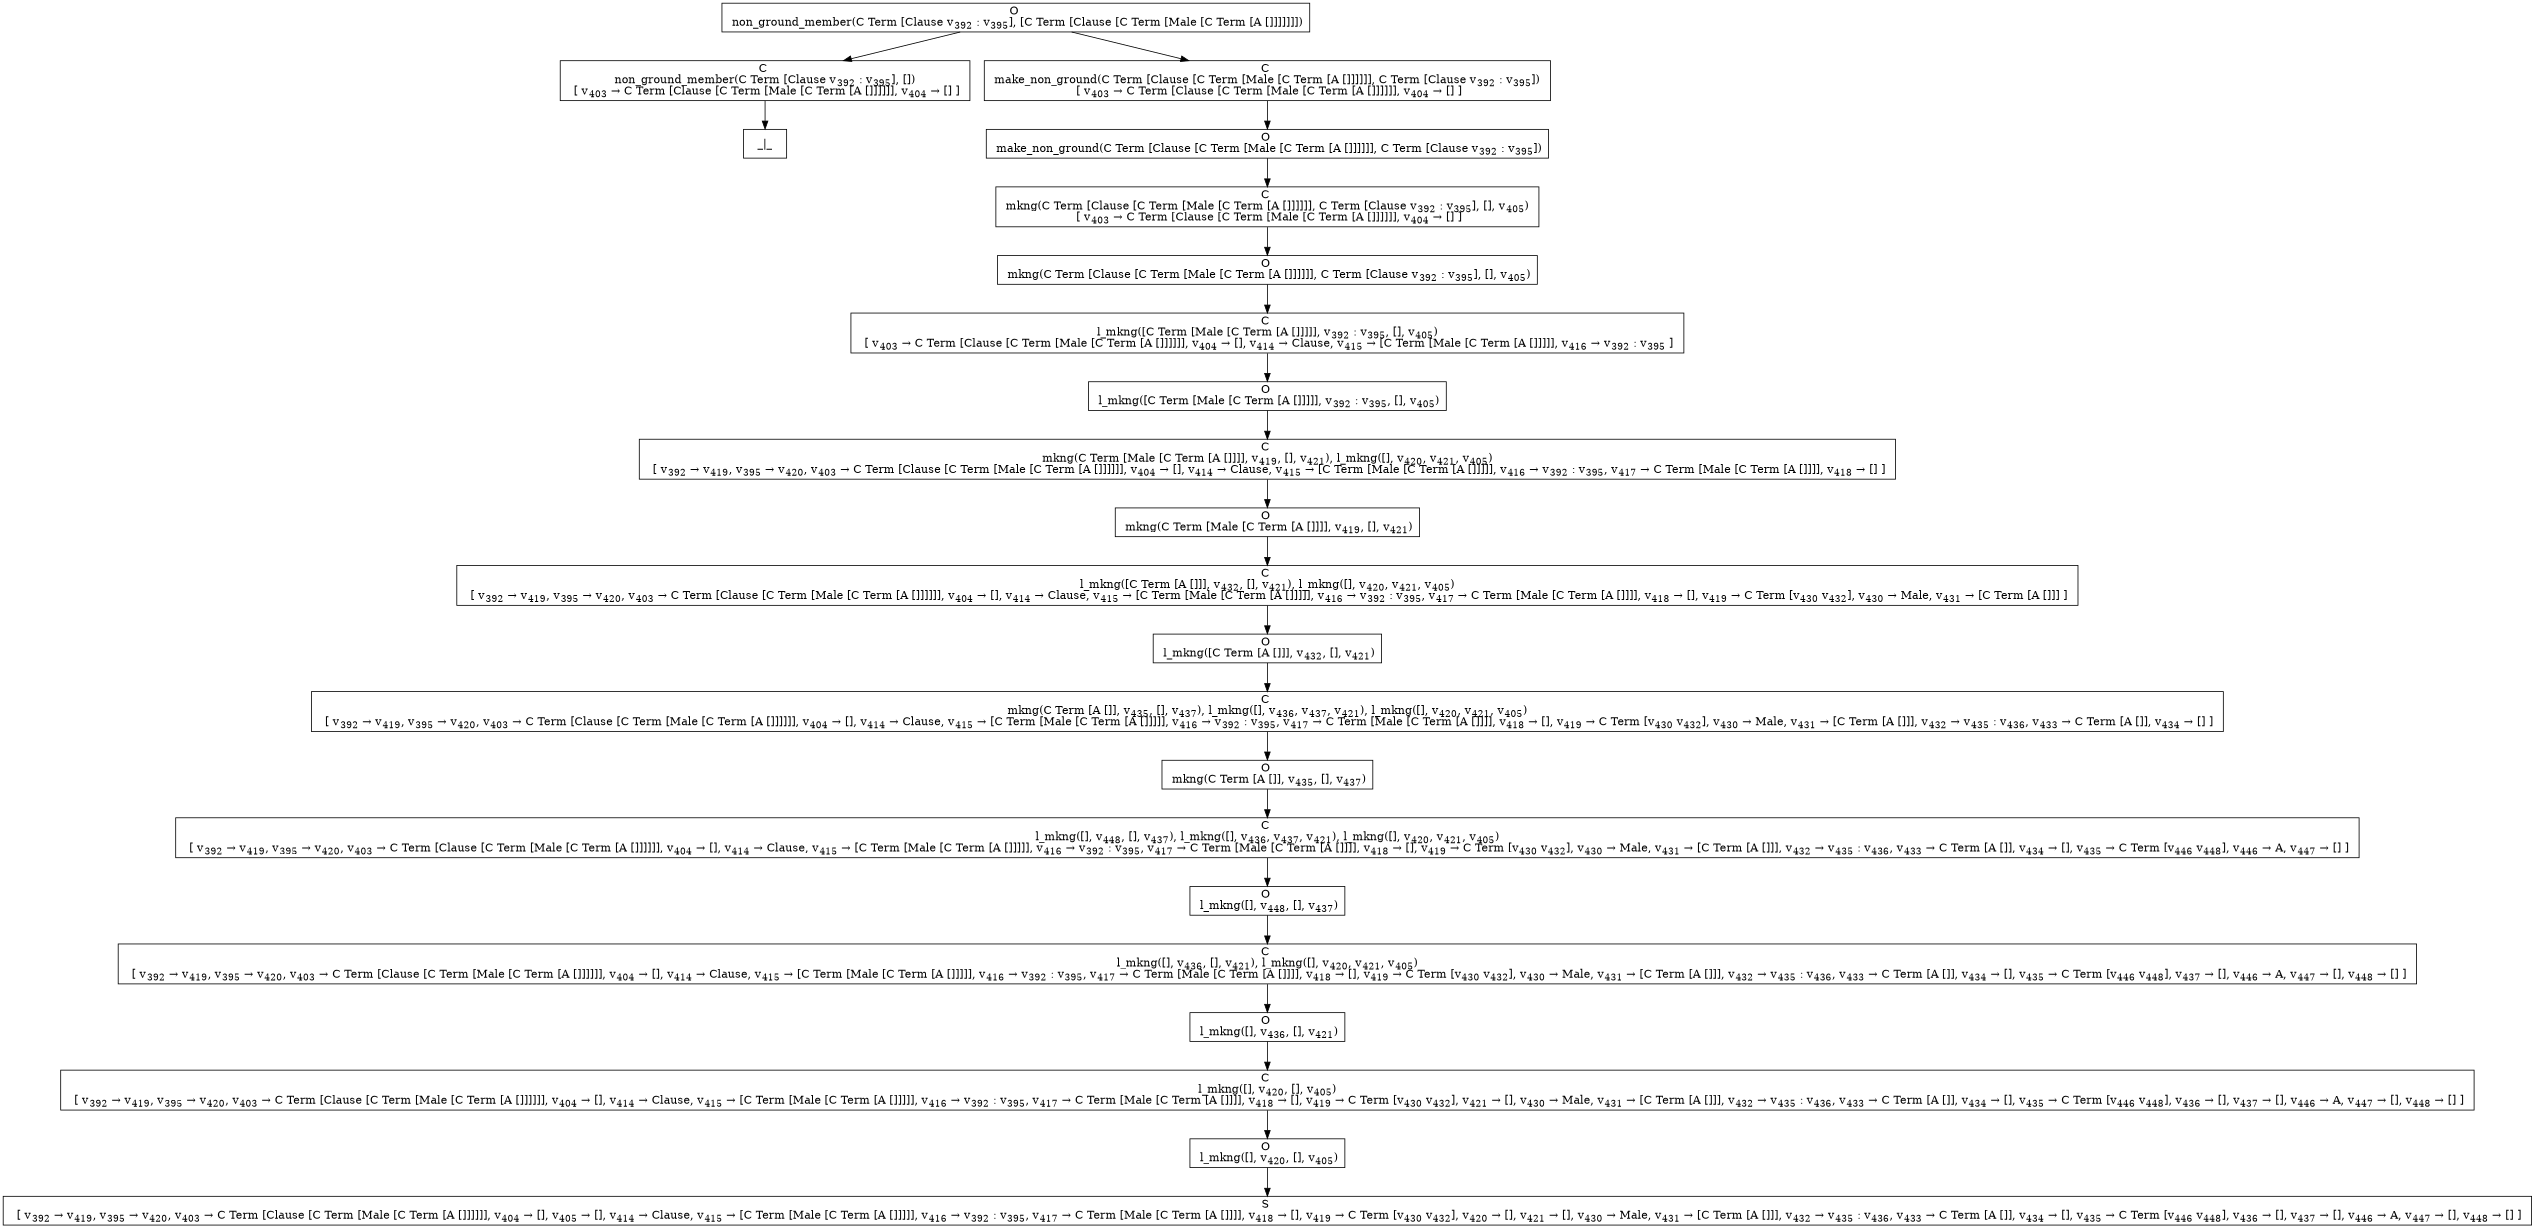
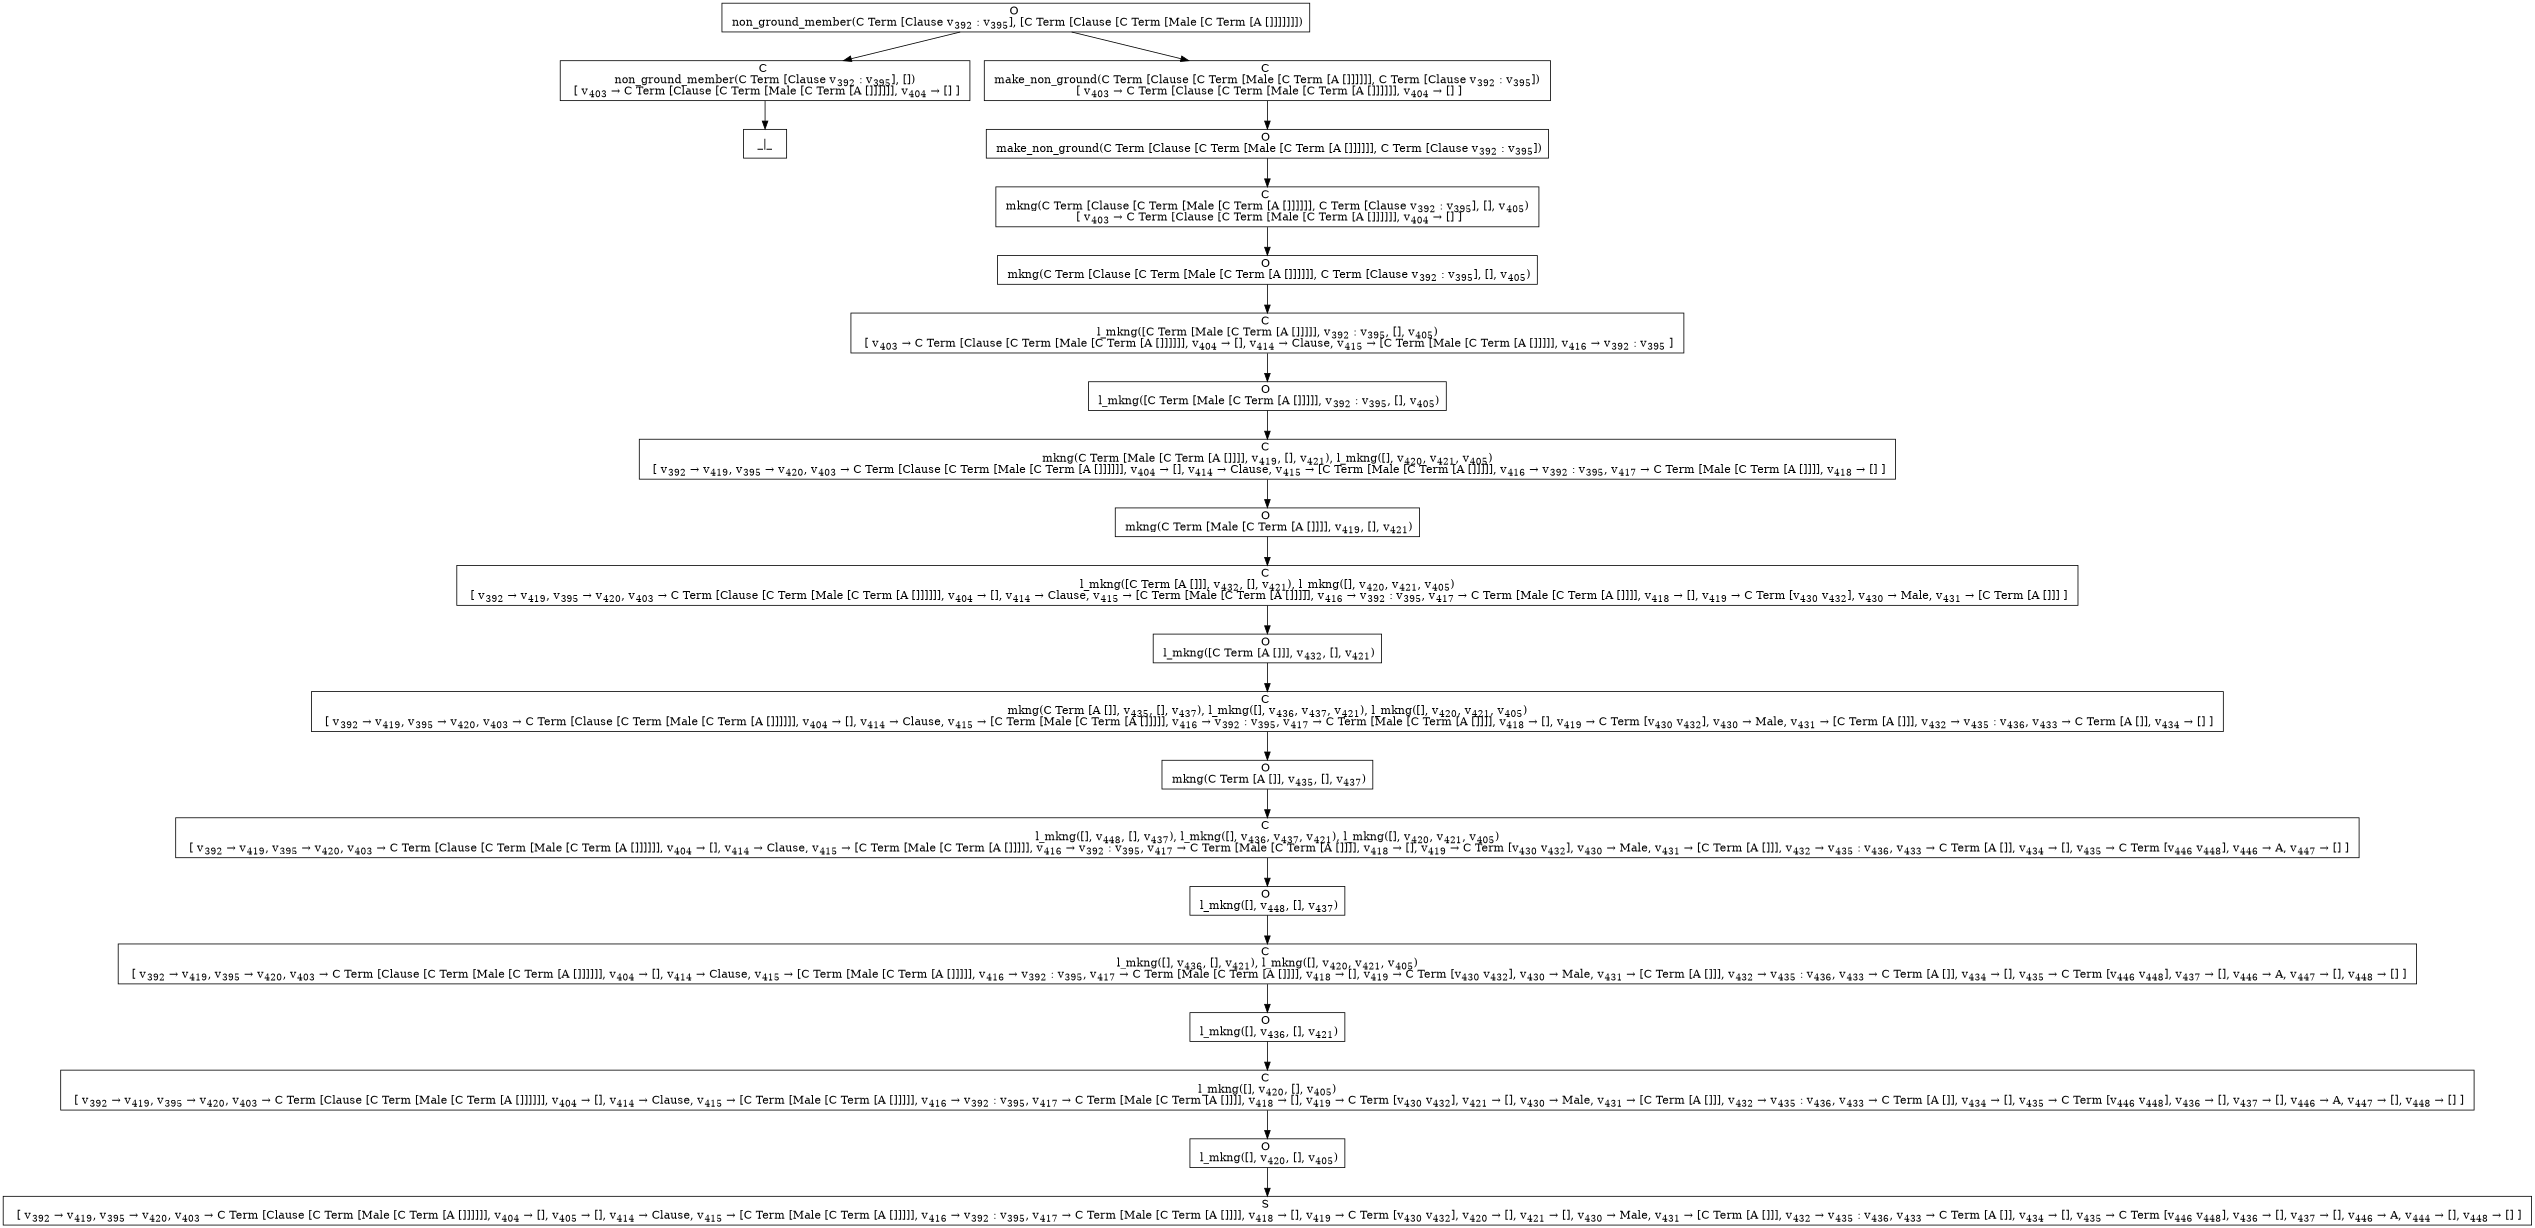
(2422, 1215) -> (2422, 1215)
